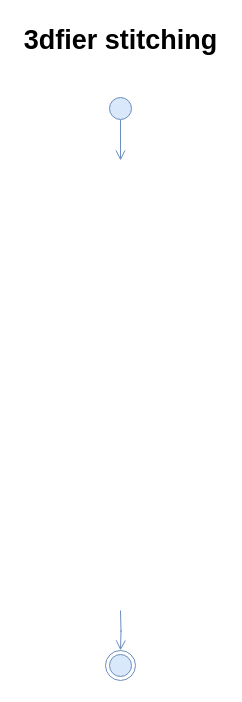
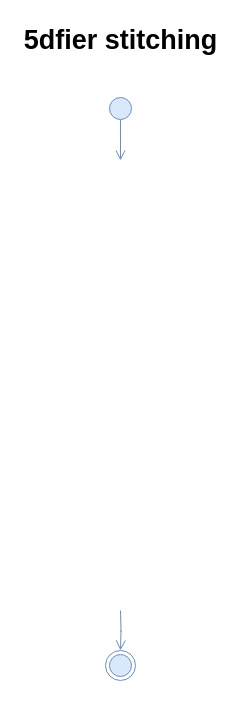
(121, 41) -> (121, 41)
